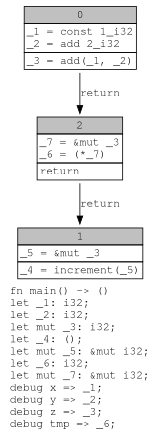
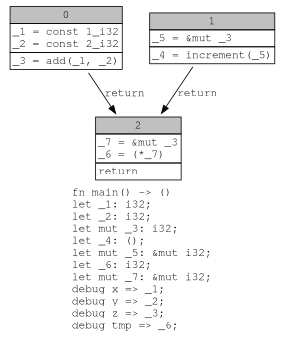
(73, 44) -> (66, 44)
(80, 200) -> (179, 87)
